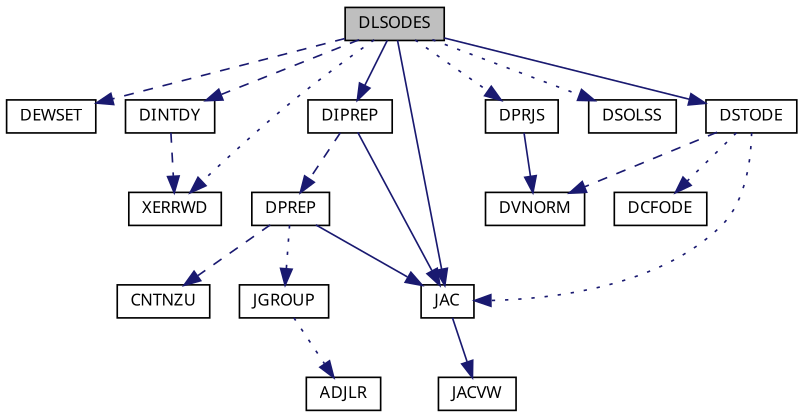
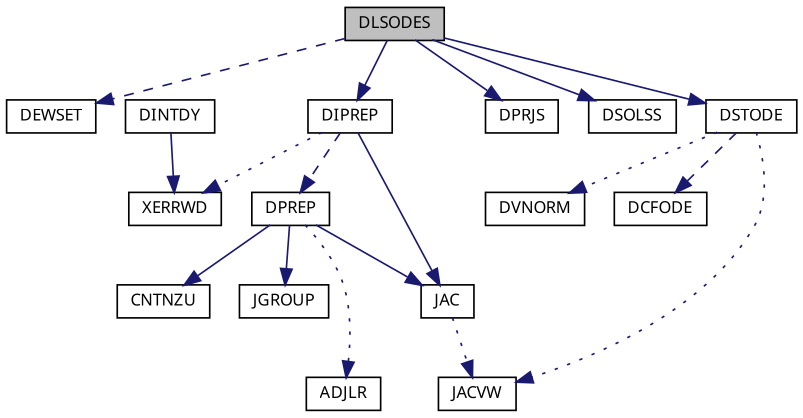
(451, 65) -> (451, 65)
(290, 67) -> none
(506, 67) -> (506, 67)
(285, 107) -> (270, 159)
(172, 154) -> (172, 154)
(420, 155) -> none
(527, 155) -> none
(712, 157) -> (712, 157)
(651, 159) -> (651, 159)
(288, 247) -> (288, 247)
(234, 250) -> (234, 250)
(660, 266) -> (696, 293)
(460, 340) -> (460, 340)
(309, 341) -> (344, 287)
